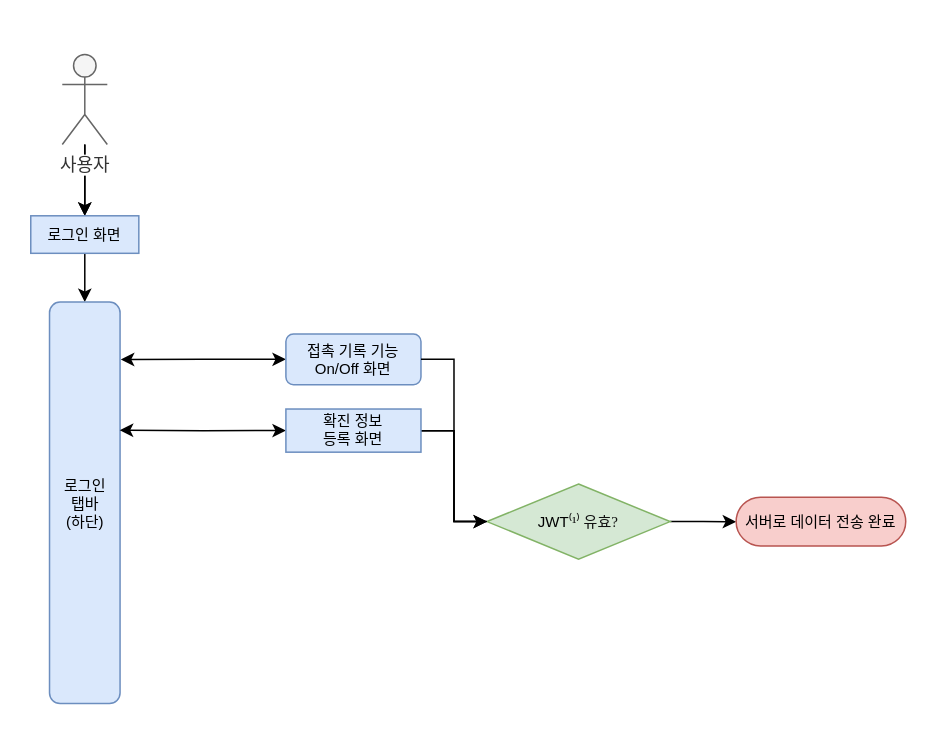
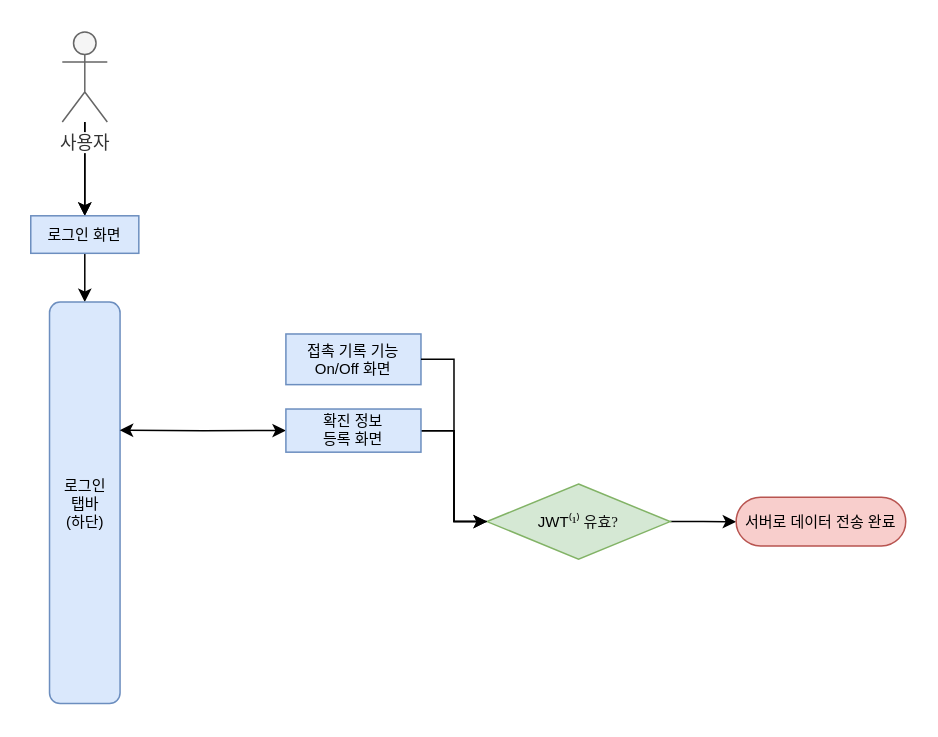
(85, 99) -> (85, 77)
(204, 359) -> none
(353, 359) -> (353, 359)
